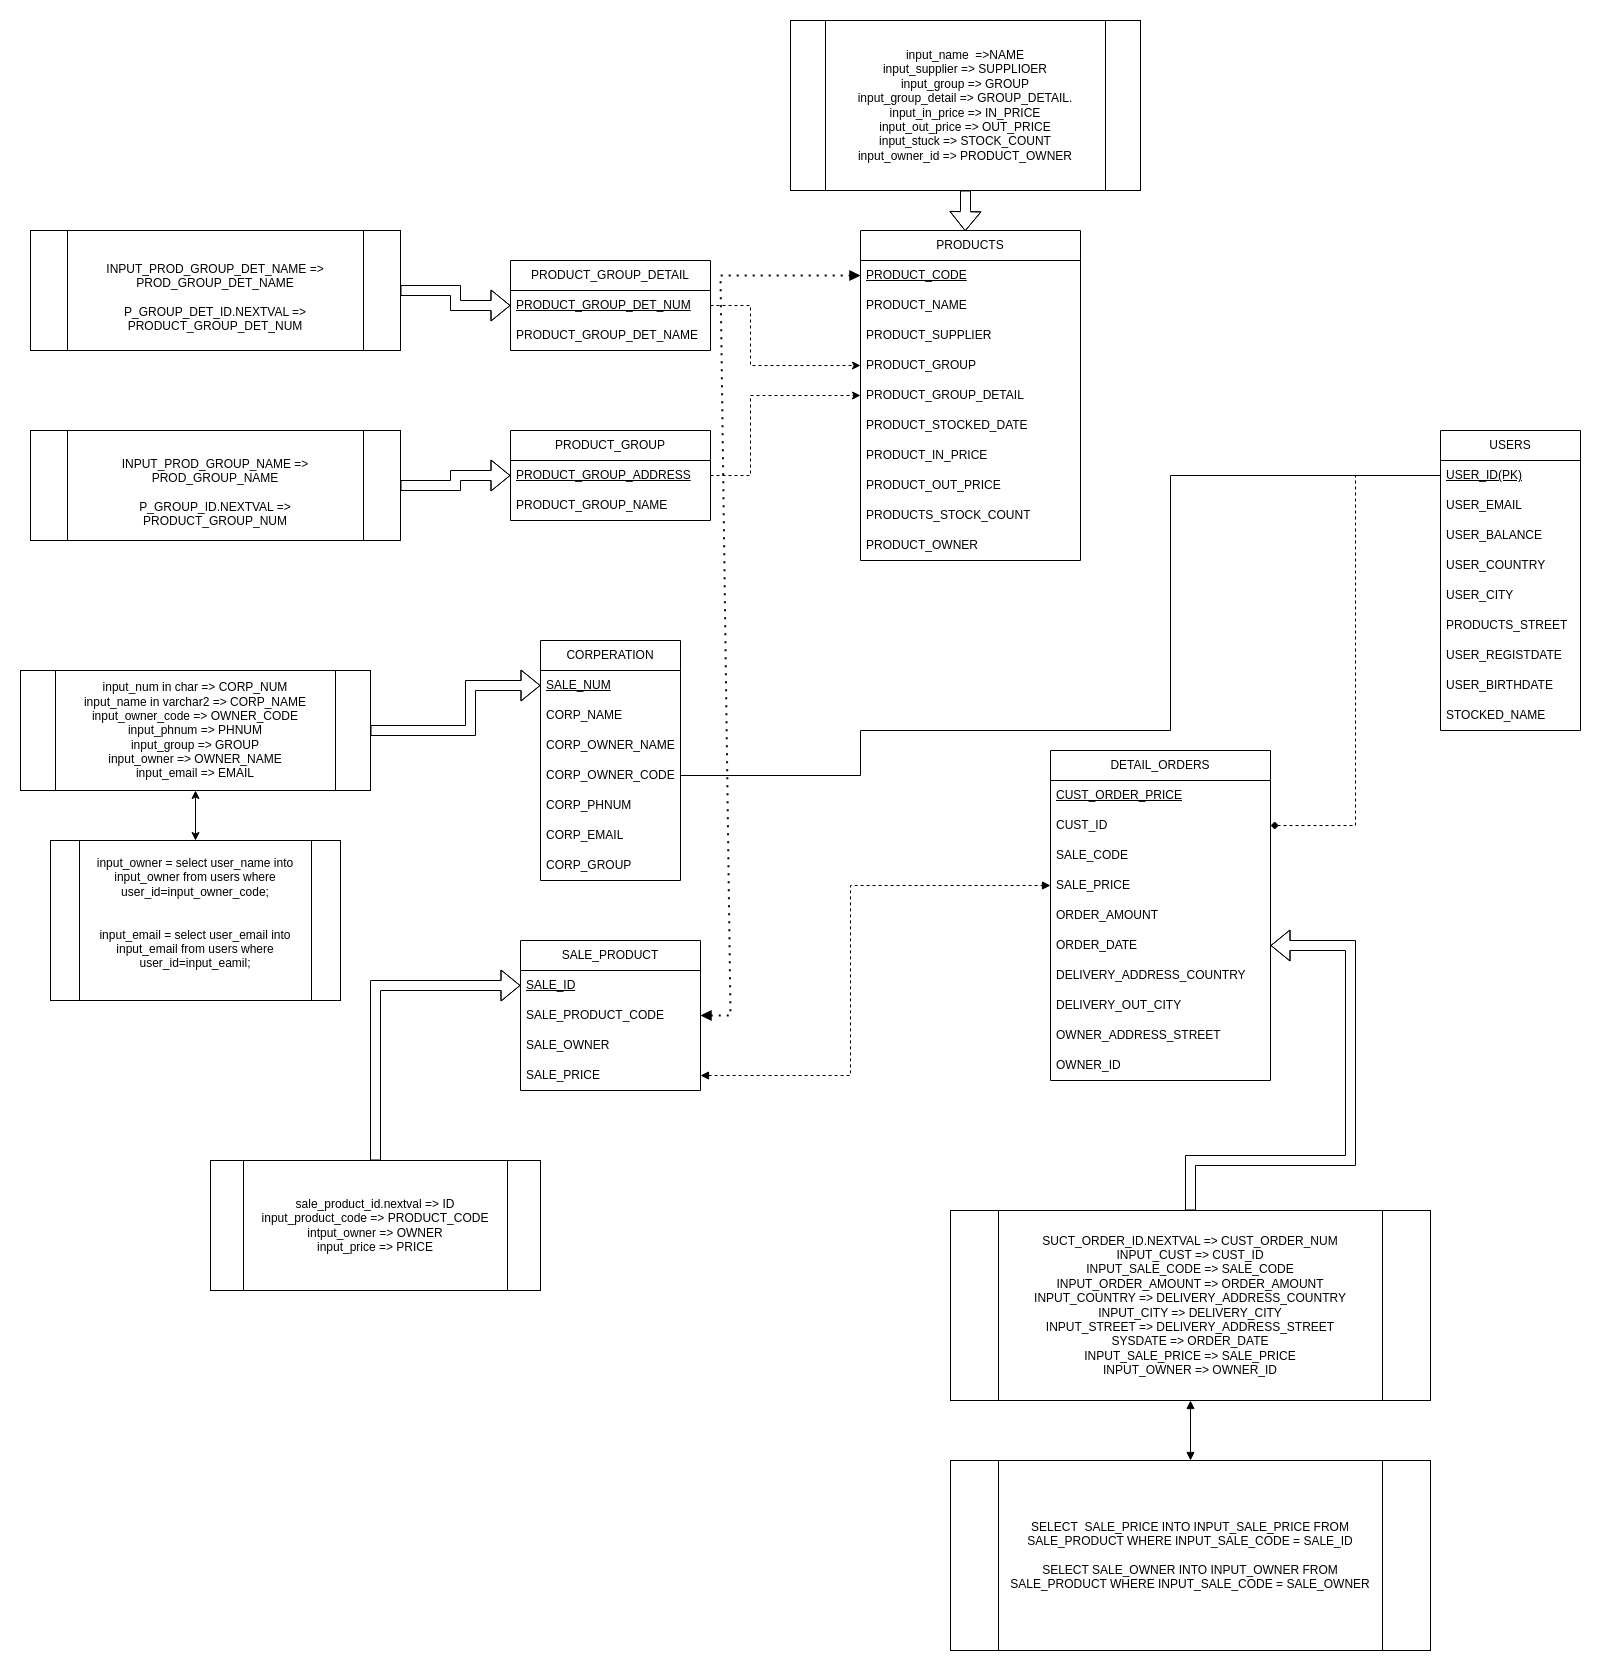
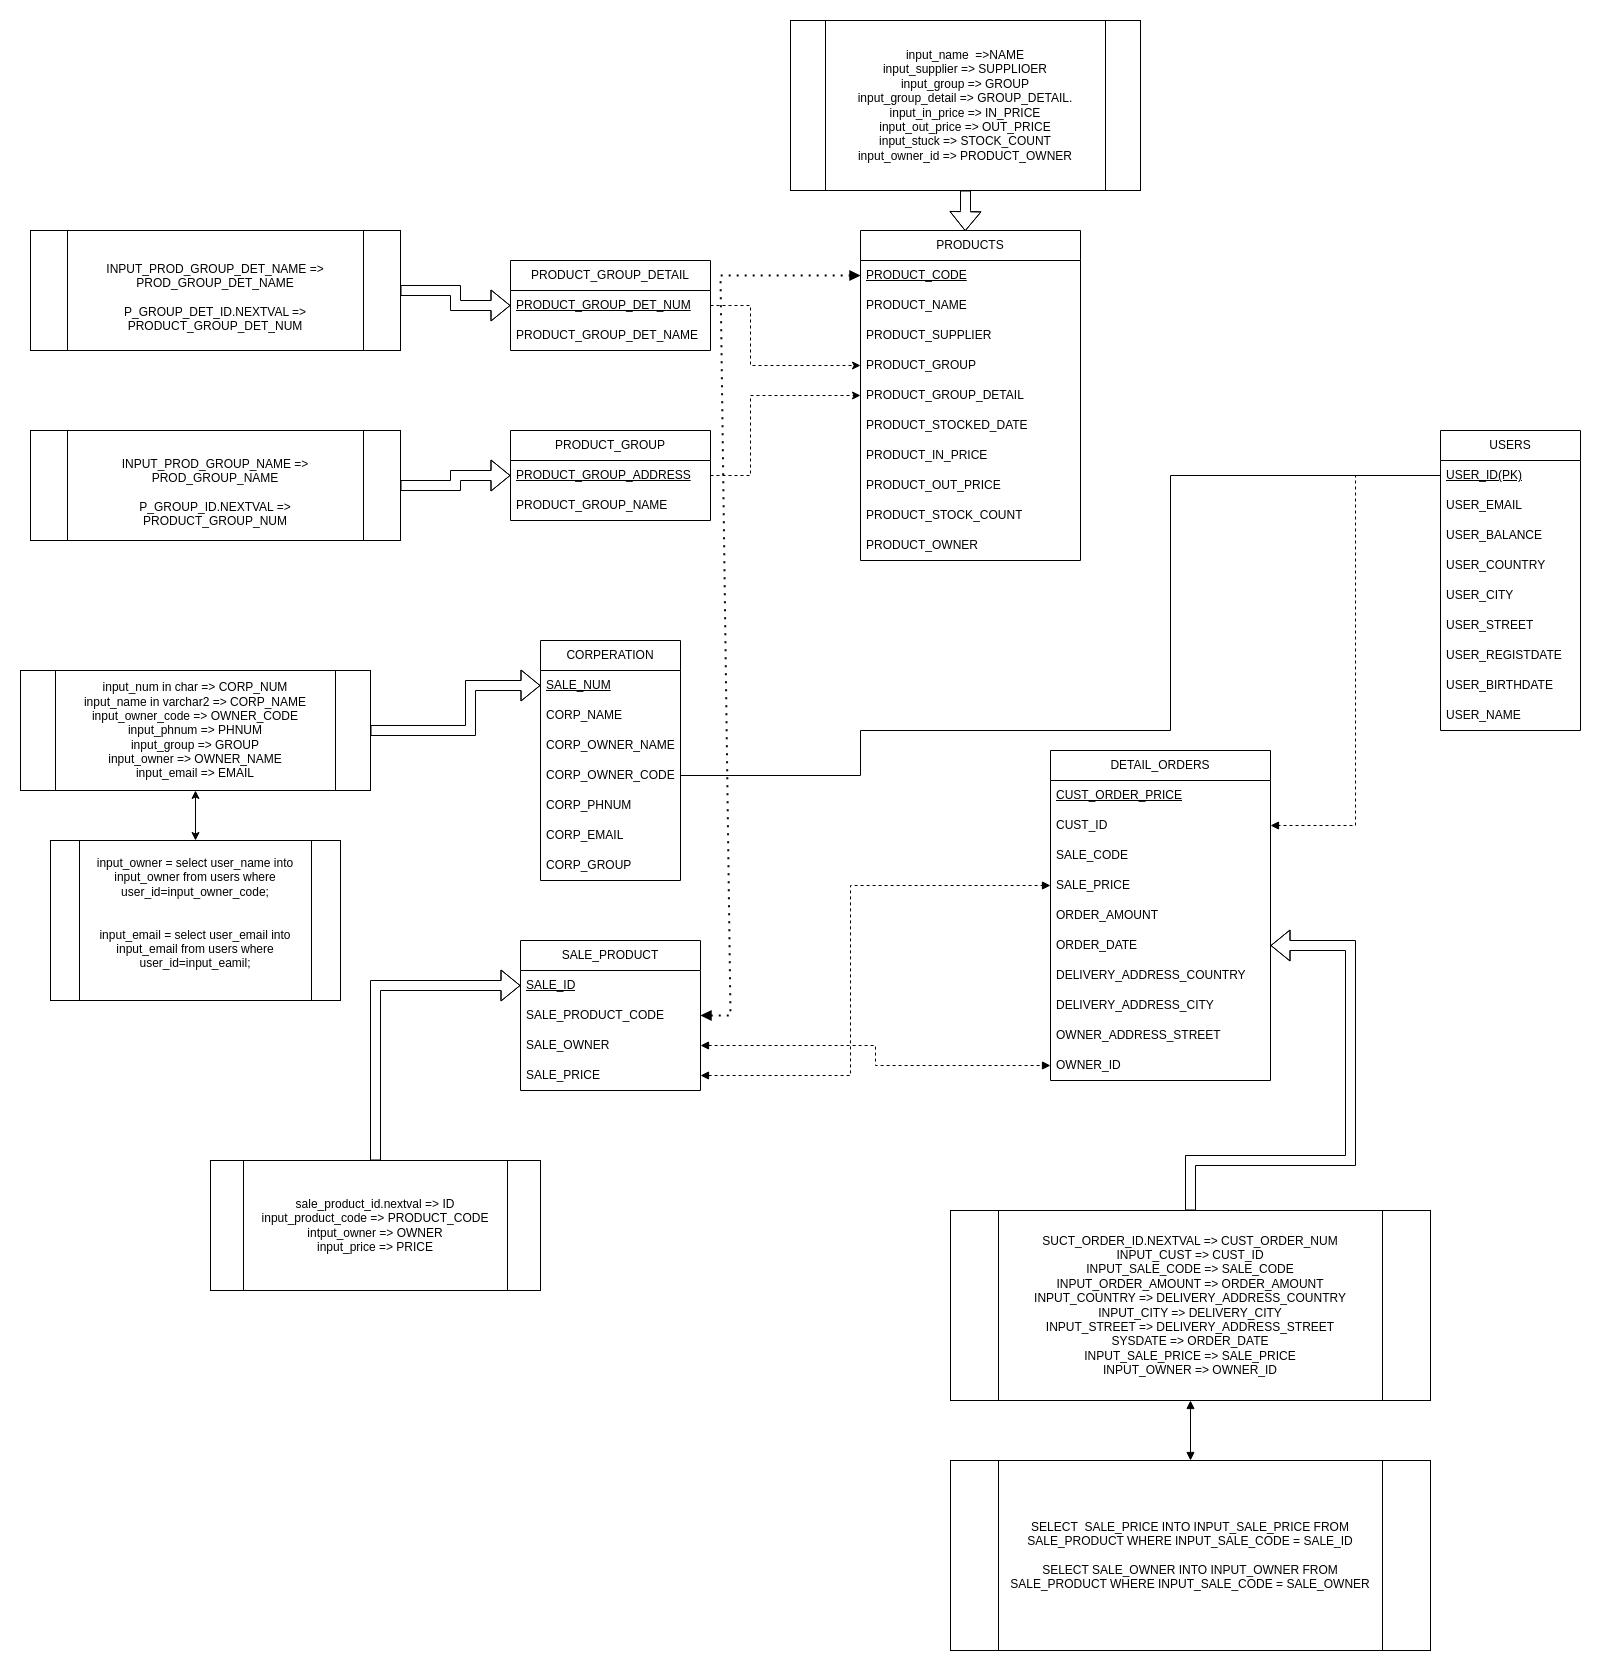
(934, 516) -> (930, 516)
(1497, 626) -> (1483, 626)
(1487, 716) -> (1477, 716)
(1279, 826) -> (1280, 826)
(1114, 1006) -> (1127, 1006)
none -> (876, 1056)
